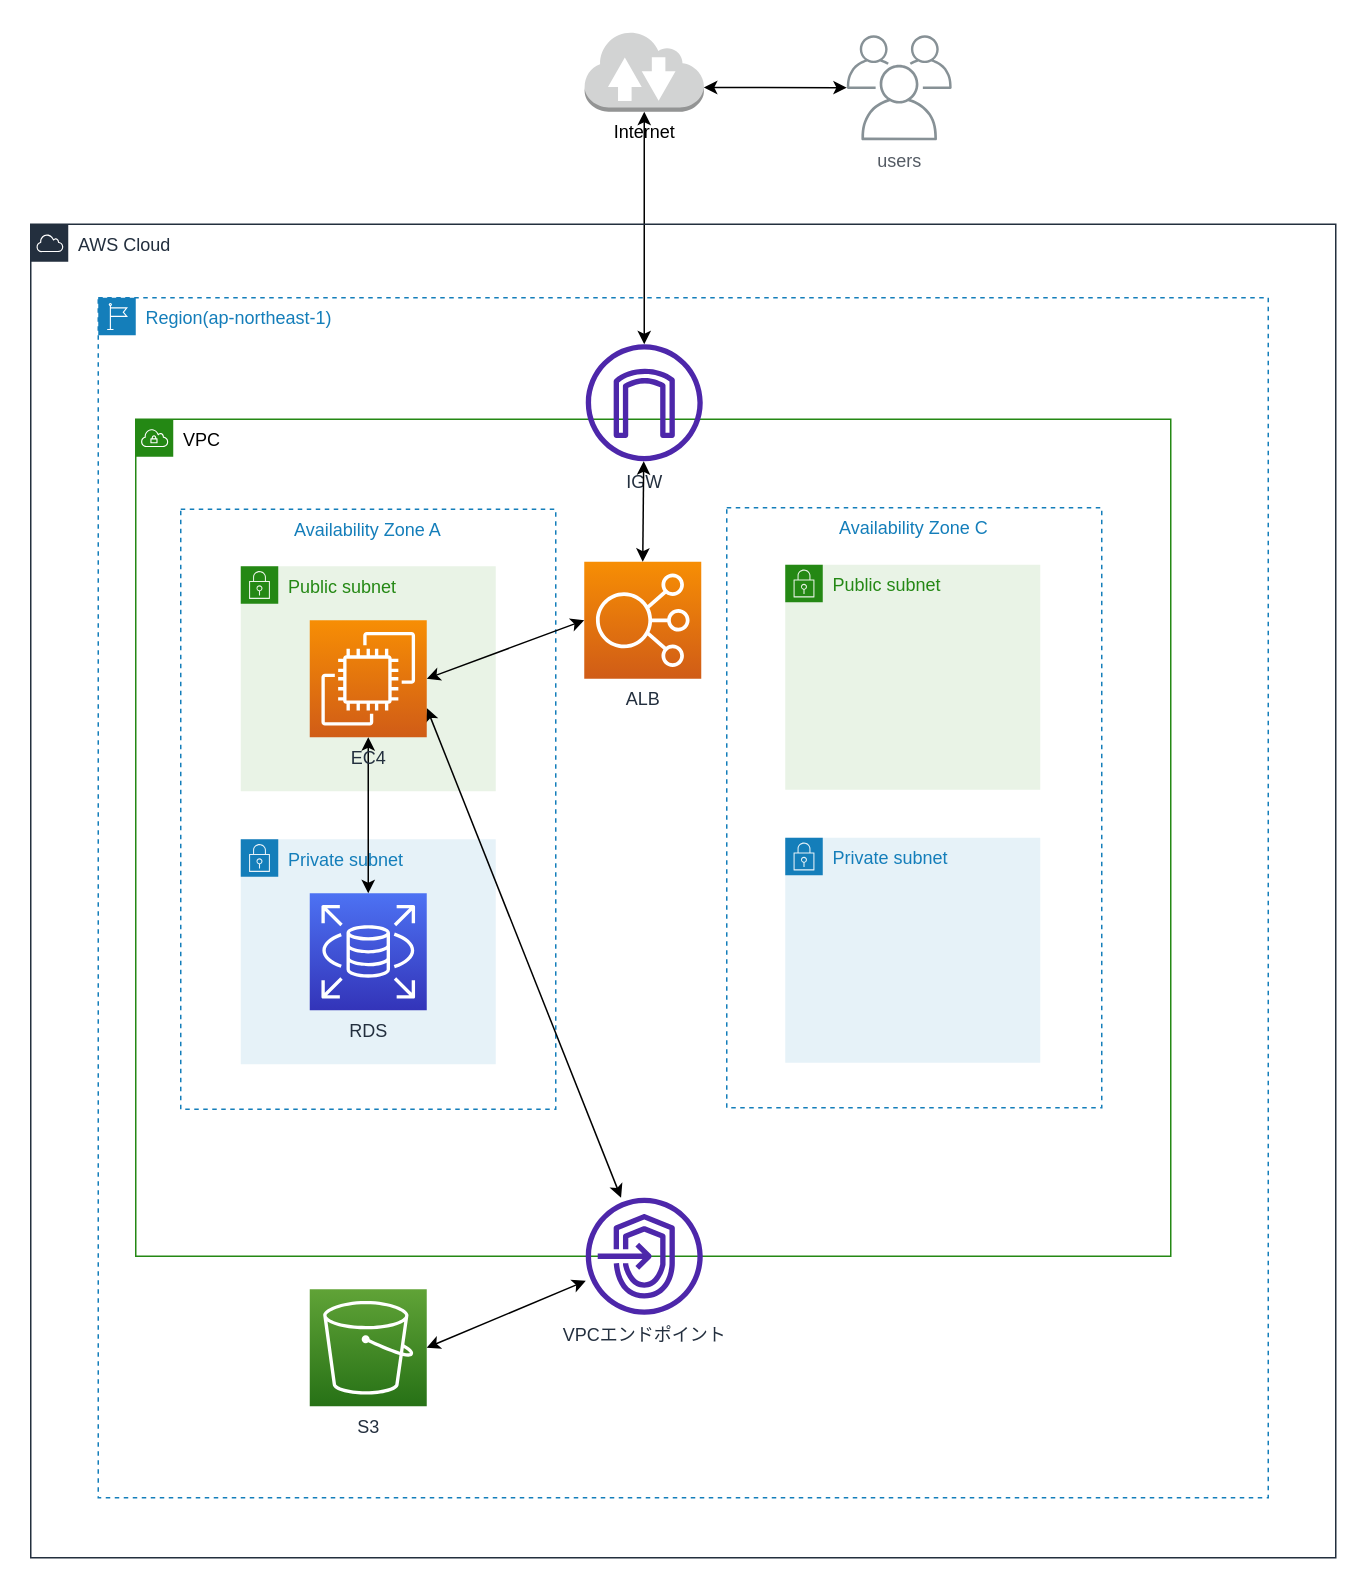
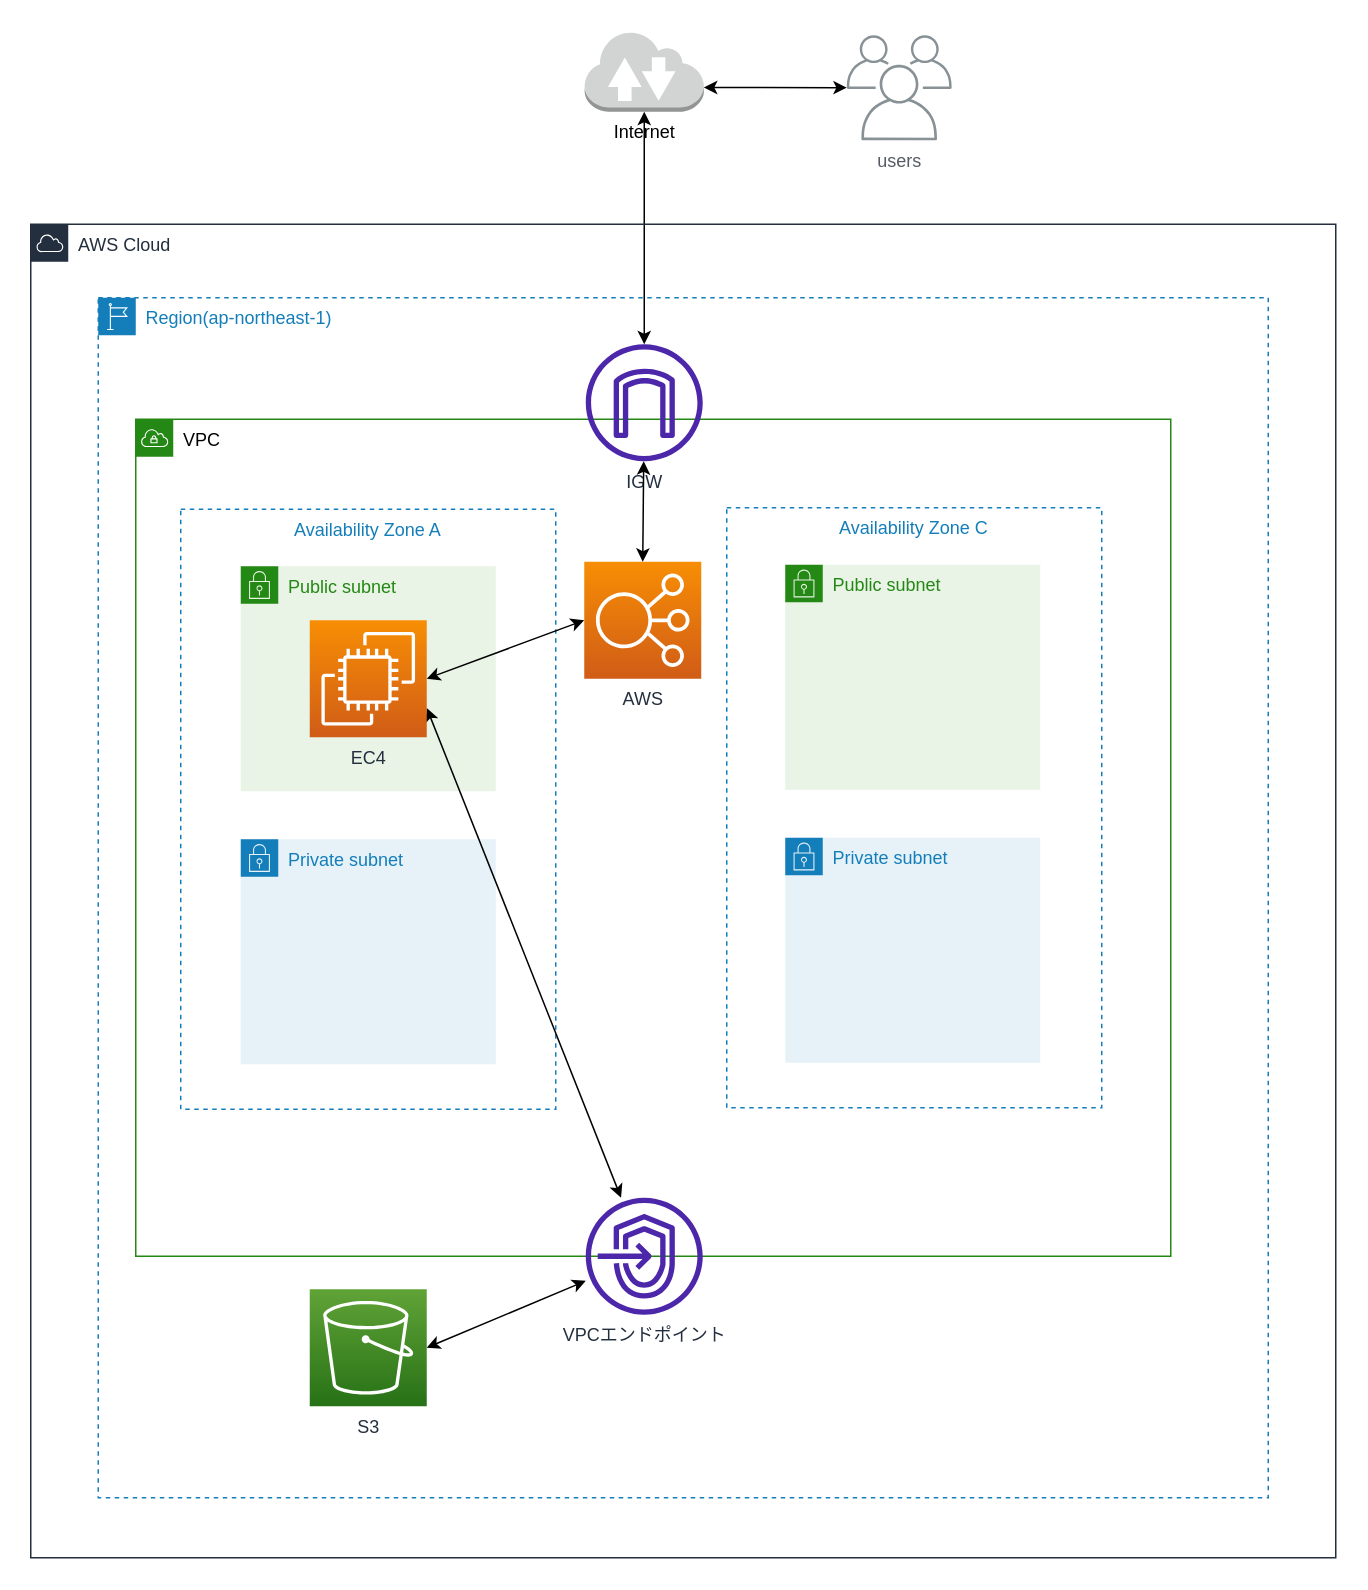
(644, 700) -> (644, 700)
(368, 815) -> none
(368, 952) -> none
